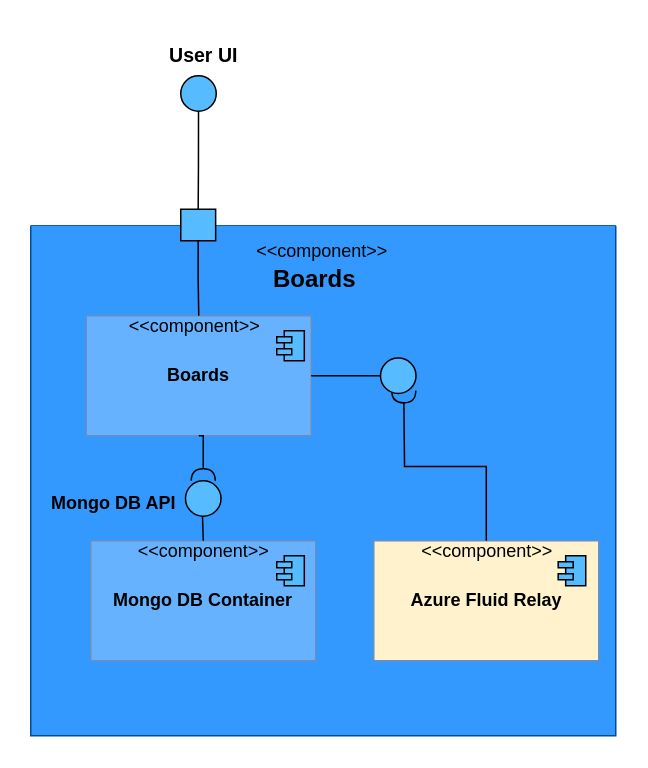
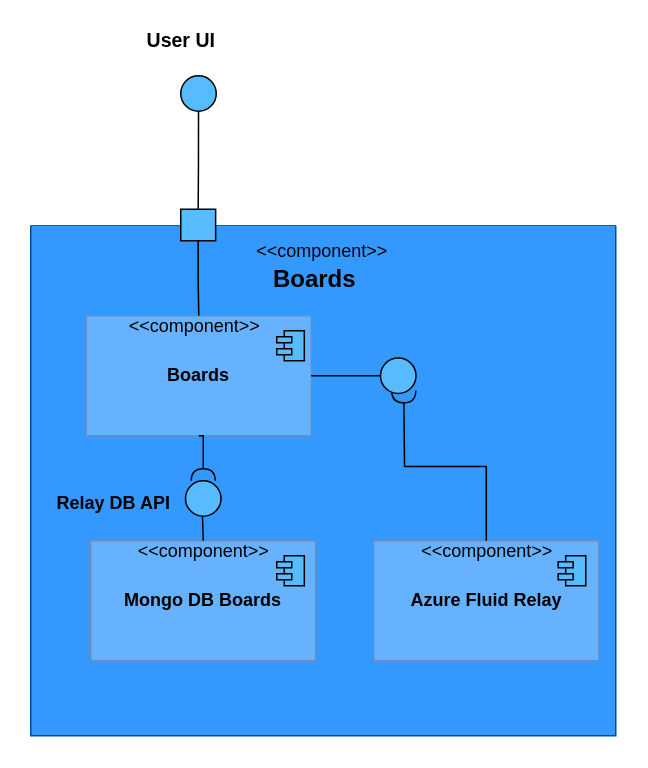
(203, 53) -> (181, 38)
(114, 503) -> (114, 503)
(203, 601) -> (203, 601)
(486, 601) -> (486, 601)
